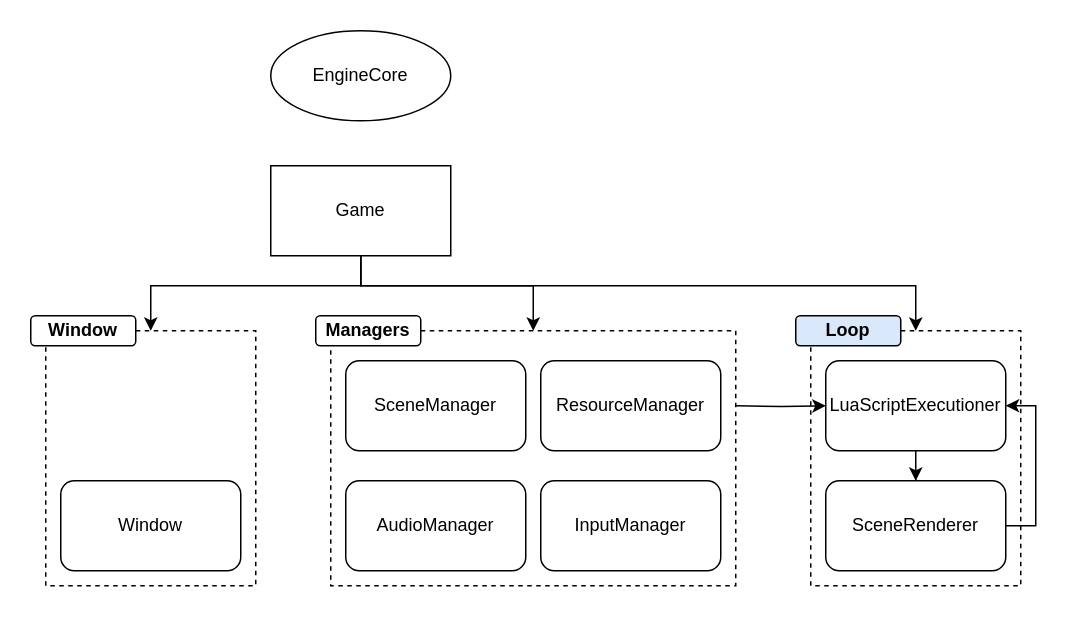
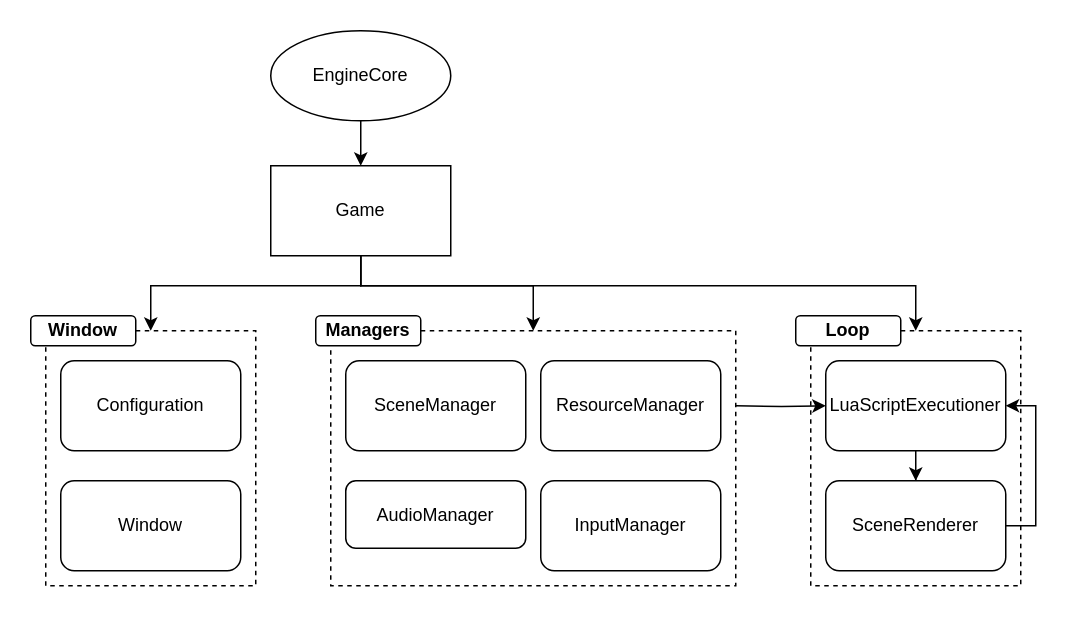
none -> (361, 149)
(848, 331) -> (848, 331)
none -> (151, 406)
(436, 526) -> (436, 515)
